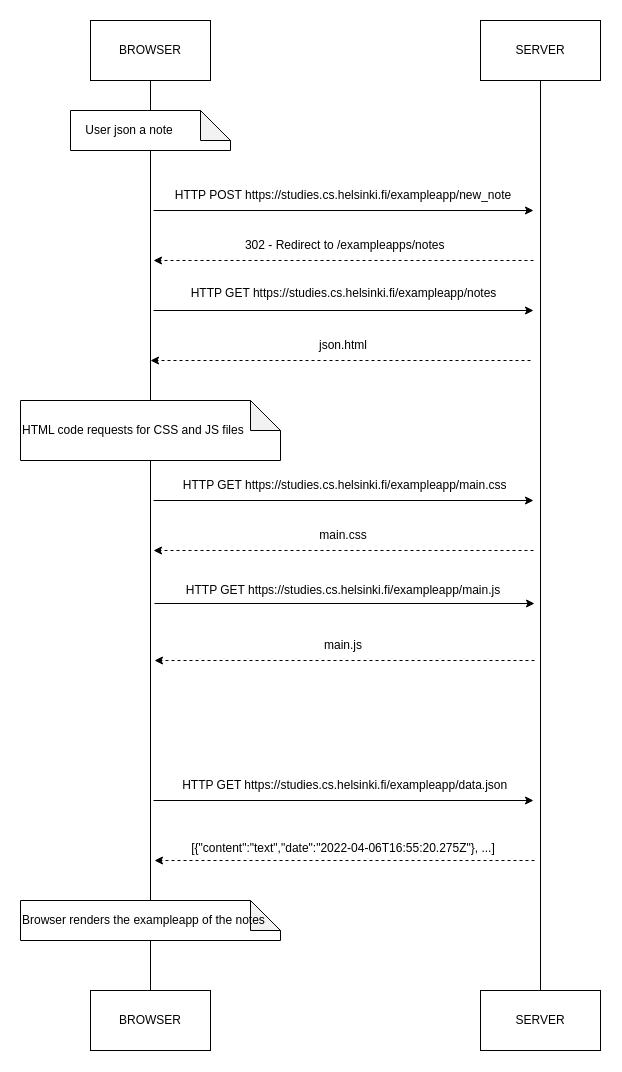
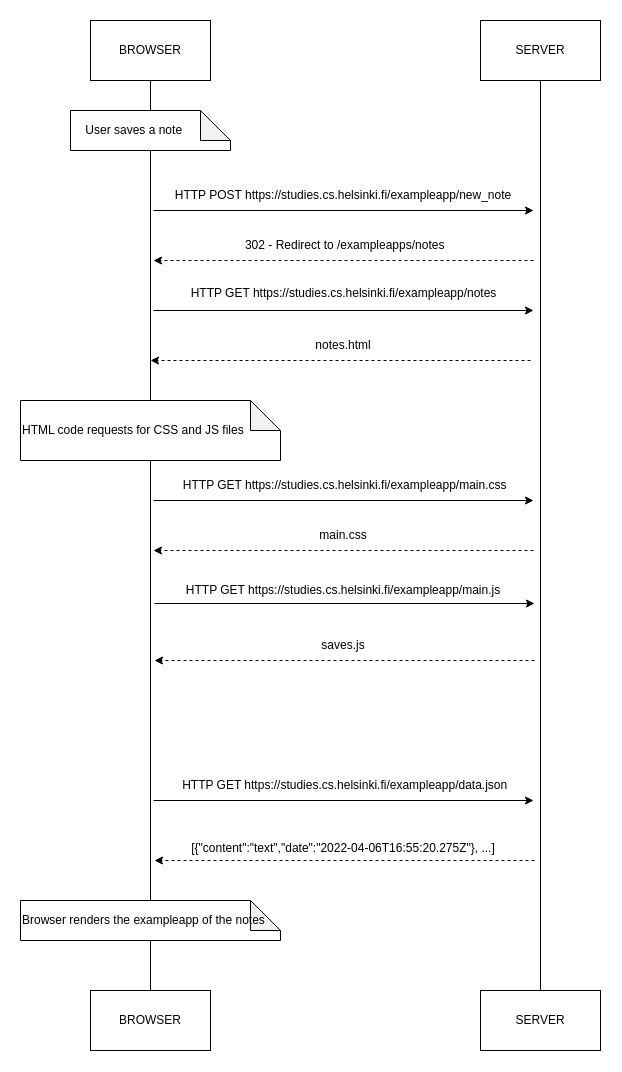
(122, 131) -> (125, 131)
(344, 346) -> (344, 346)
(344, 646) -> (344, 646)
